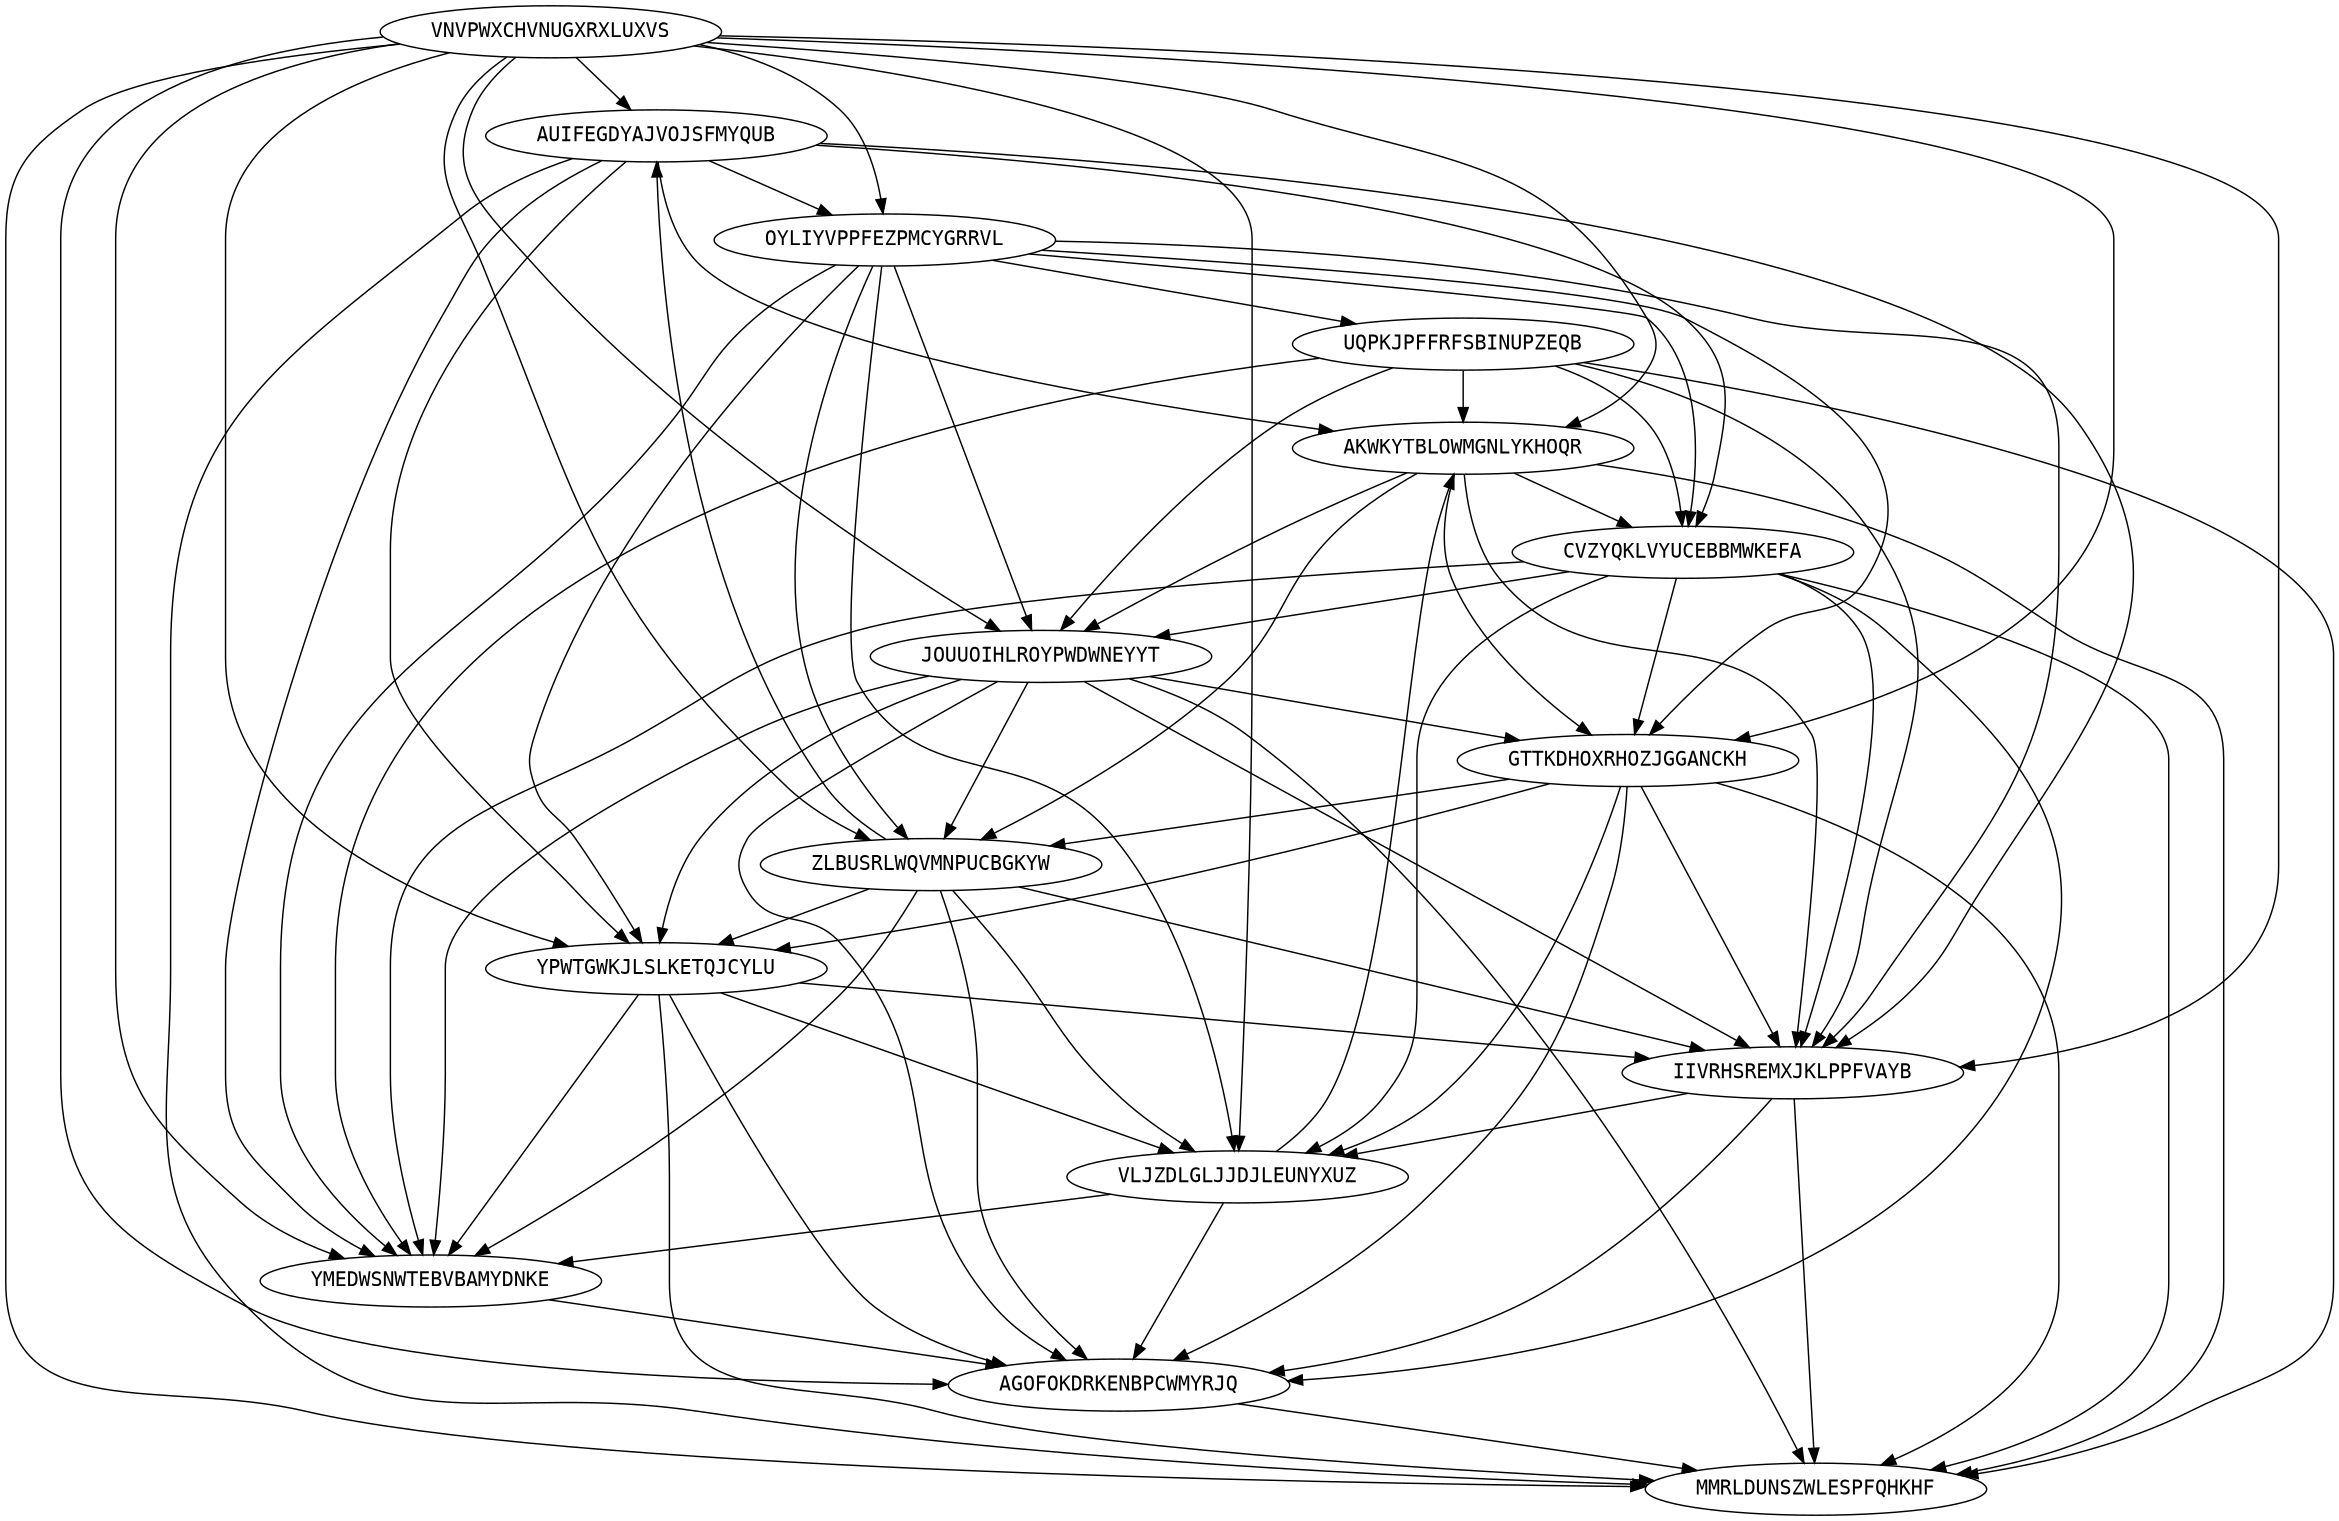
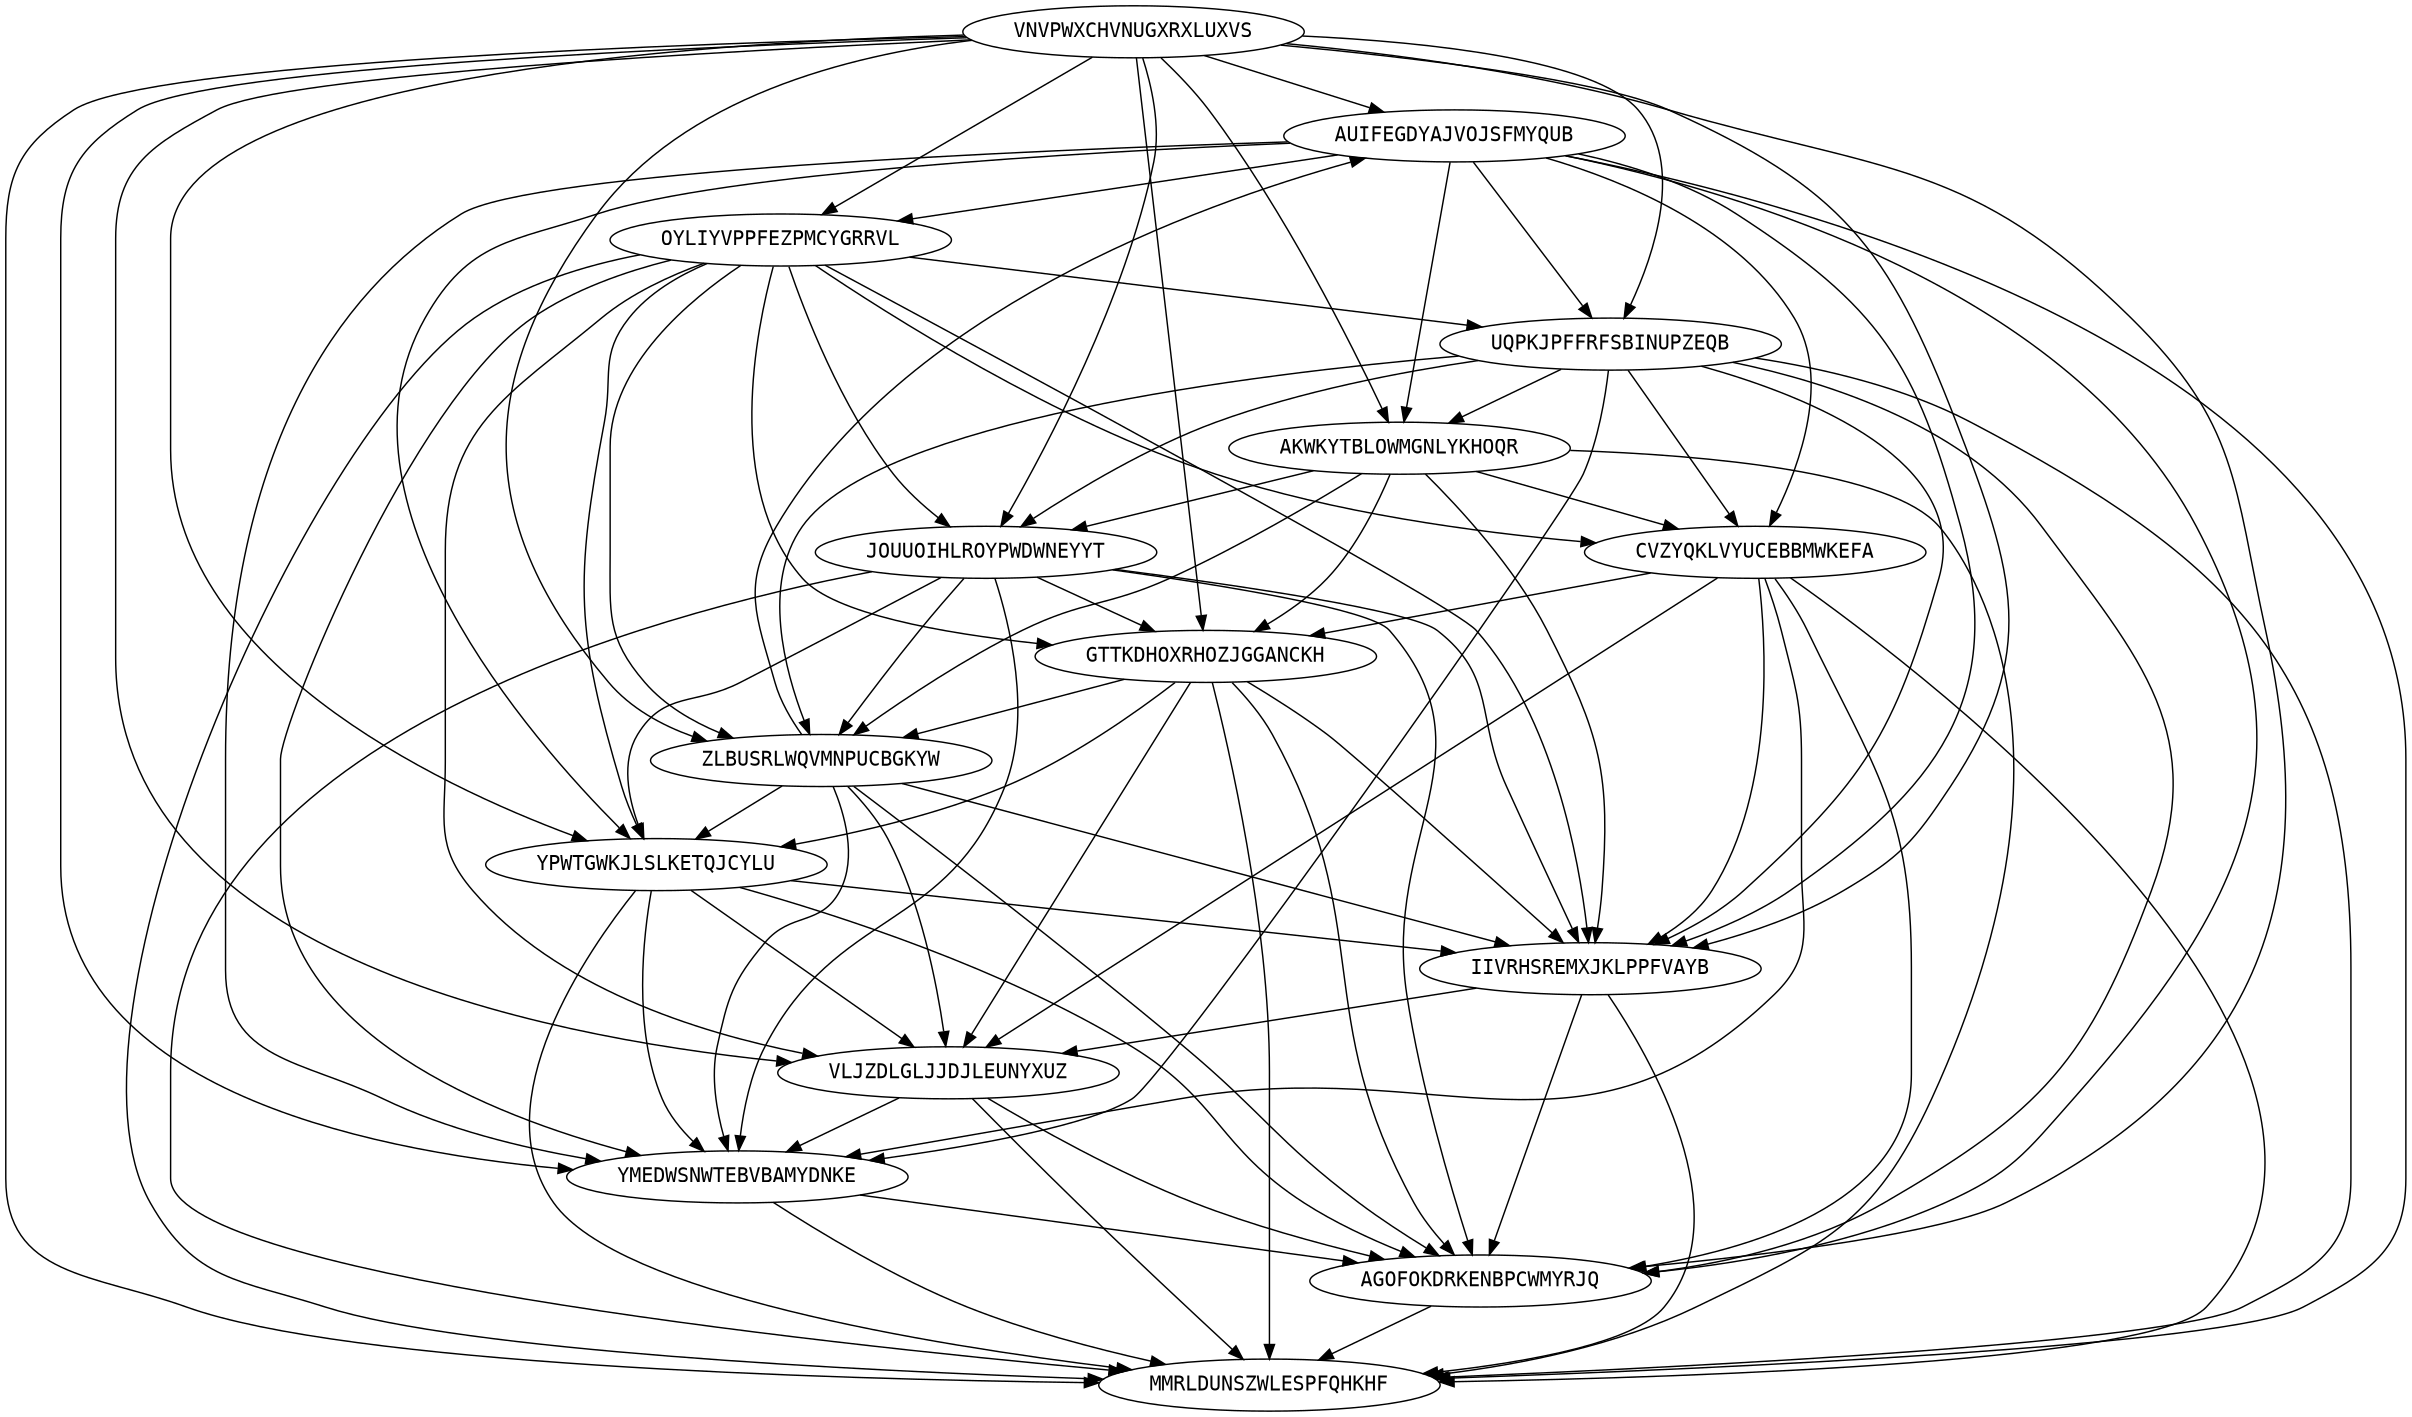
none -> (1576, 75)
none -> (1528, 234)
none -> (1019, 423)
(1369, 603) -> none
none -> (2253, 689)
(1395, 815) -> (1088, 1213)
none -> (2166, 842)
none -> (128, 1116)
none -> (954, 1301)
